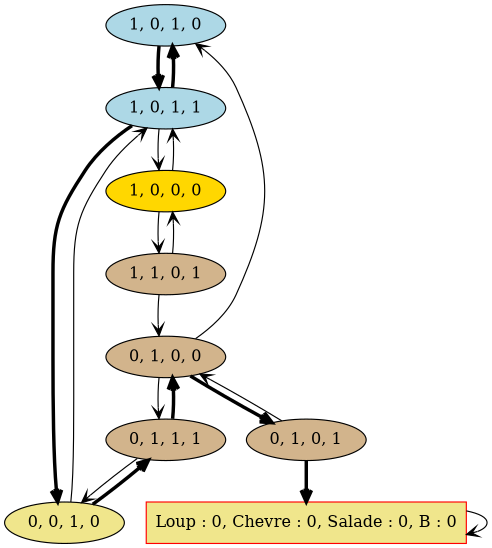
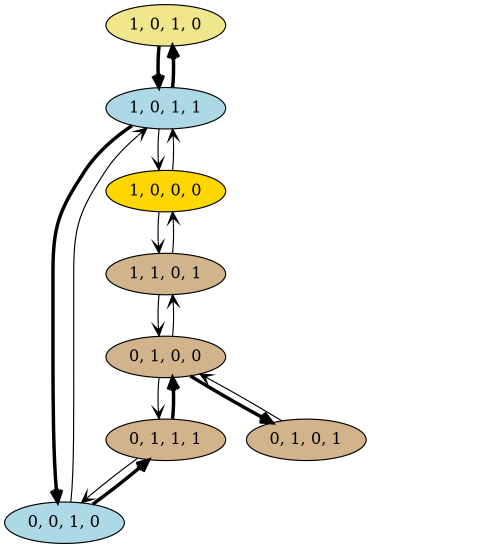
(166, 25) -> (166, 25)
(264, 197) -> (174, 321)
(64, 523) -> (64, 523)
(306, 523) -> none
